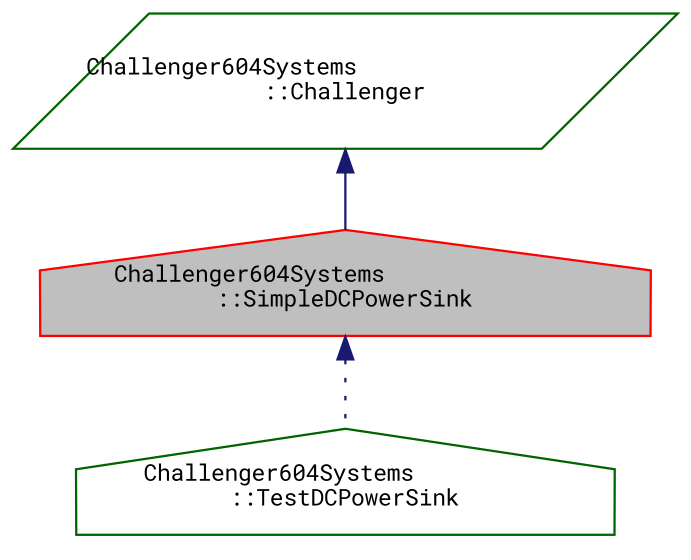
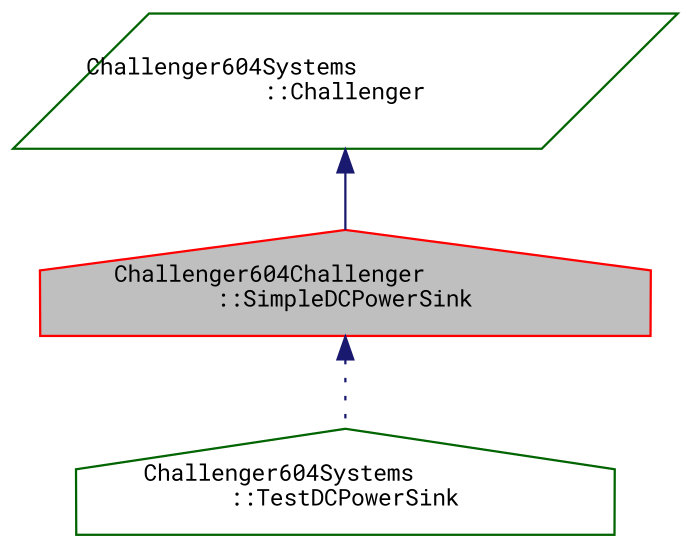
(345, 289) -> (345, 289)
